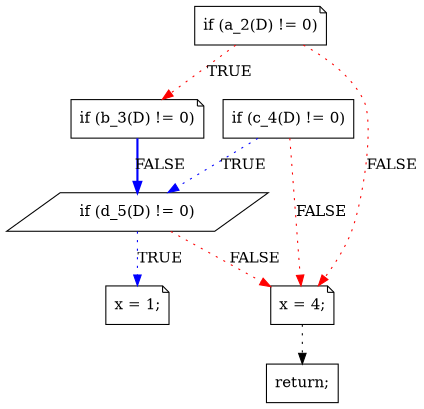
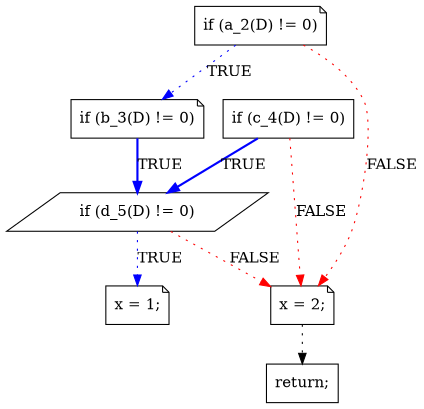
(203, 69) -> (203, 69)
(218, 163) -> (218, 163)
(160, 165) -> (160, 165)
(302, 305) -> (302, 305)
